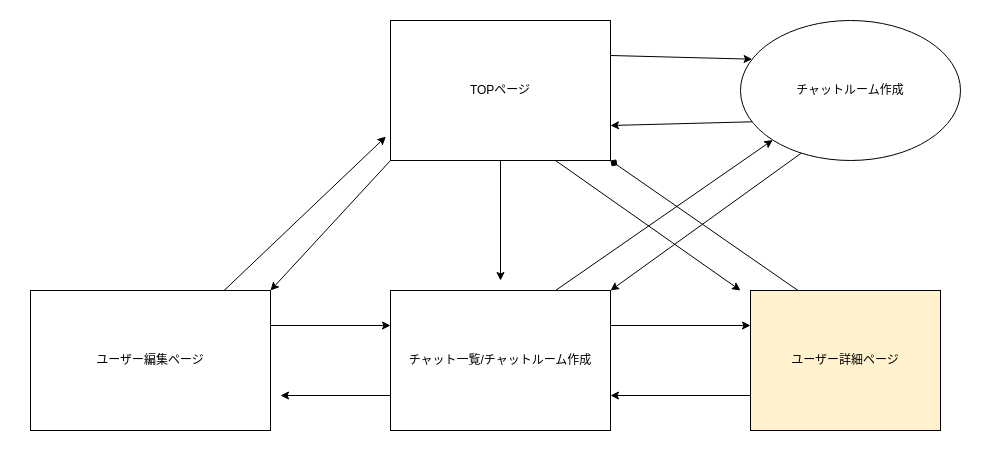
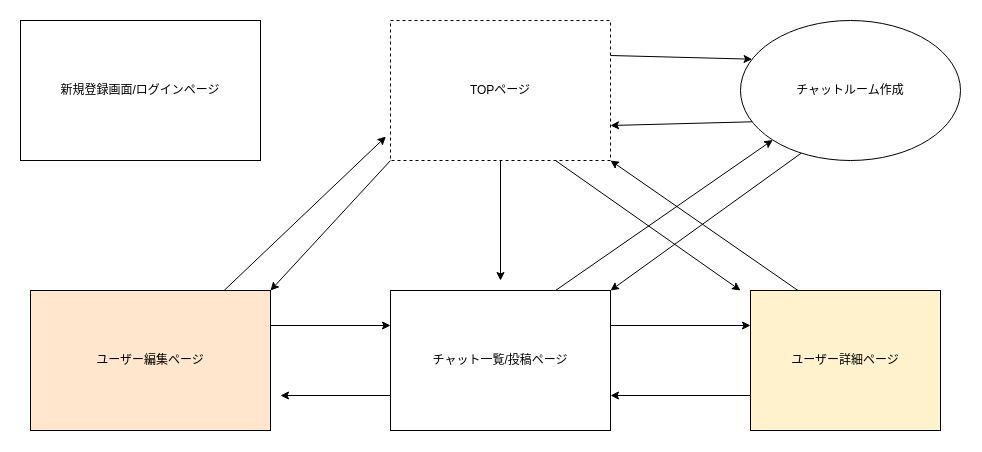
none -> (141, 91)
(501, 91) -> (501, 91)
(618, 165) -> (617, 165)
(151, 361) -> (151, 361)
(501, 361) -> (501, 361)
